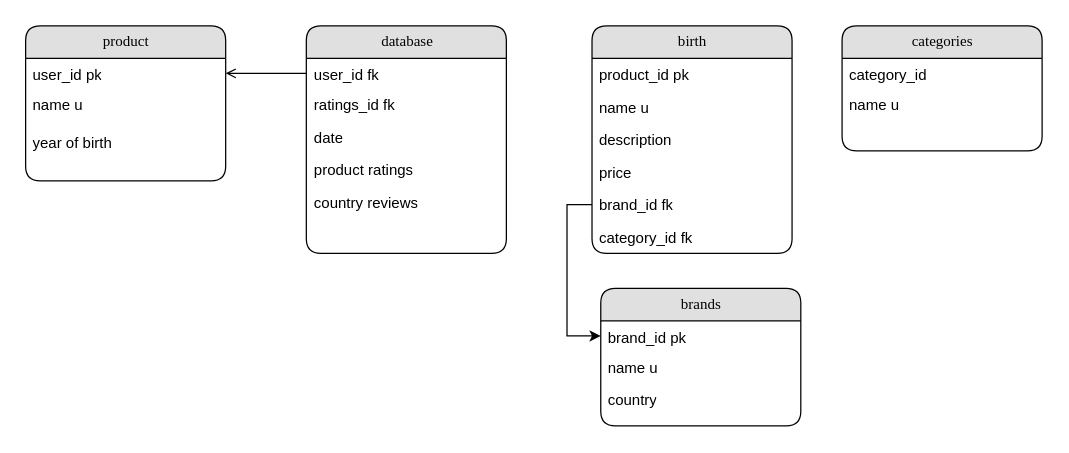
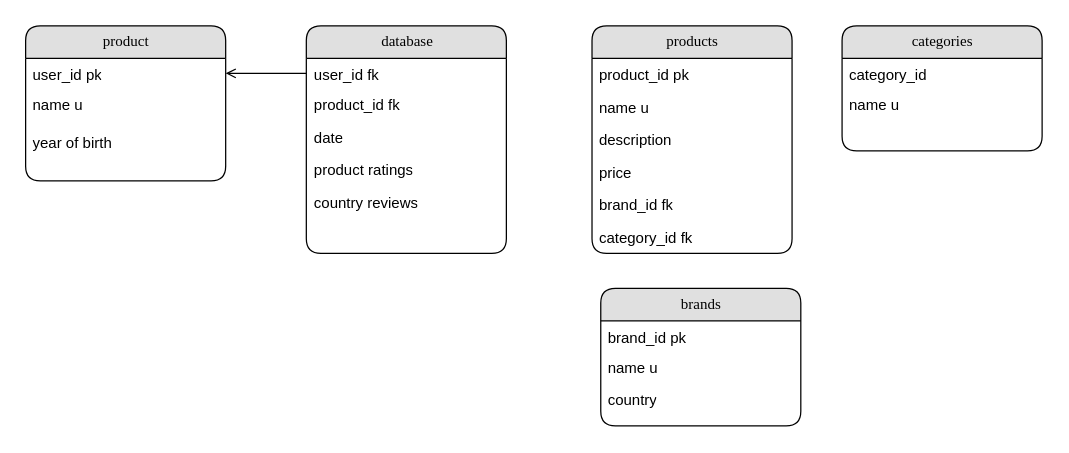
(693, 42) -> (693, 42)
(363, 106) -> (365, 106)
(567, 269) -> none
